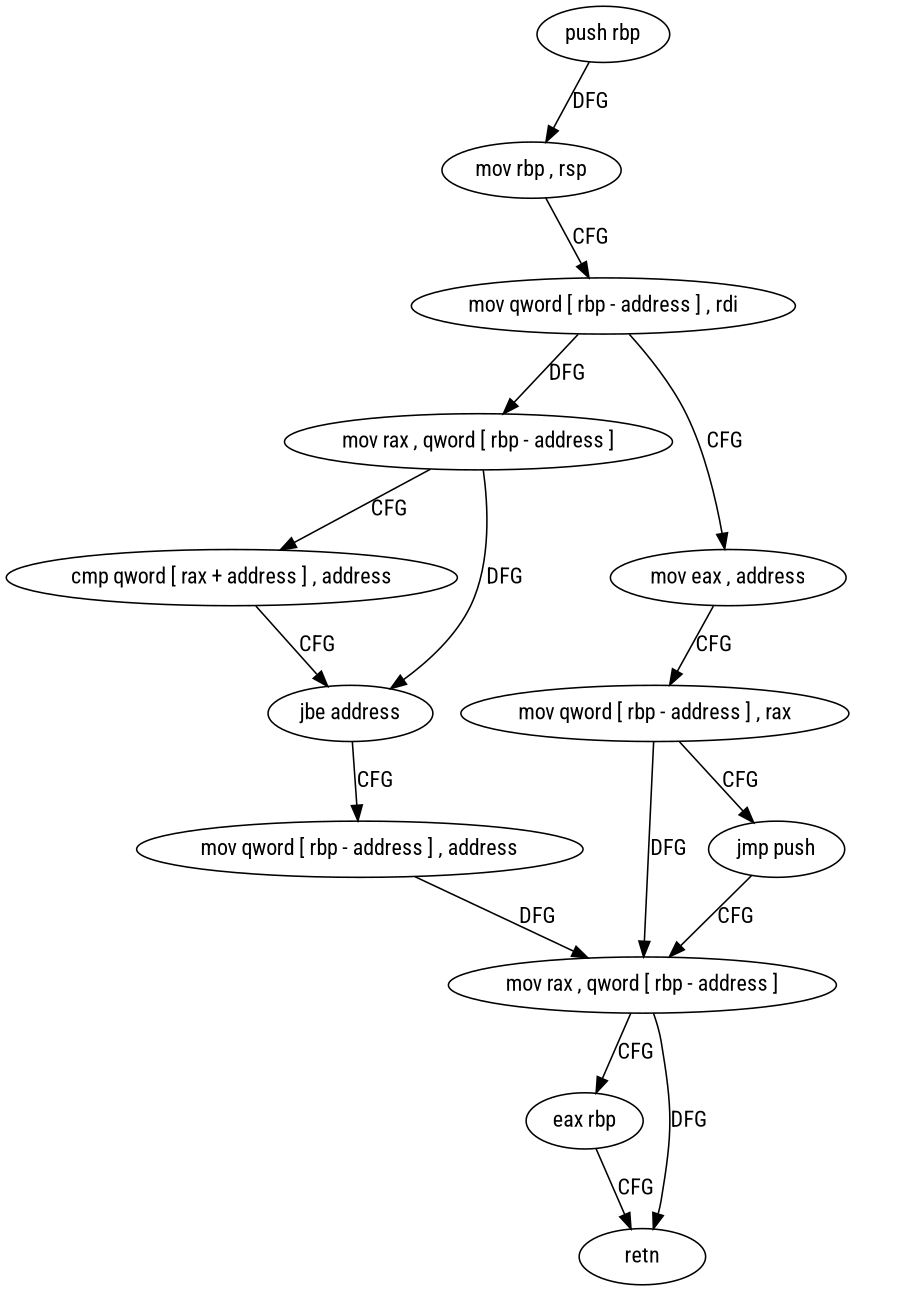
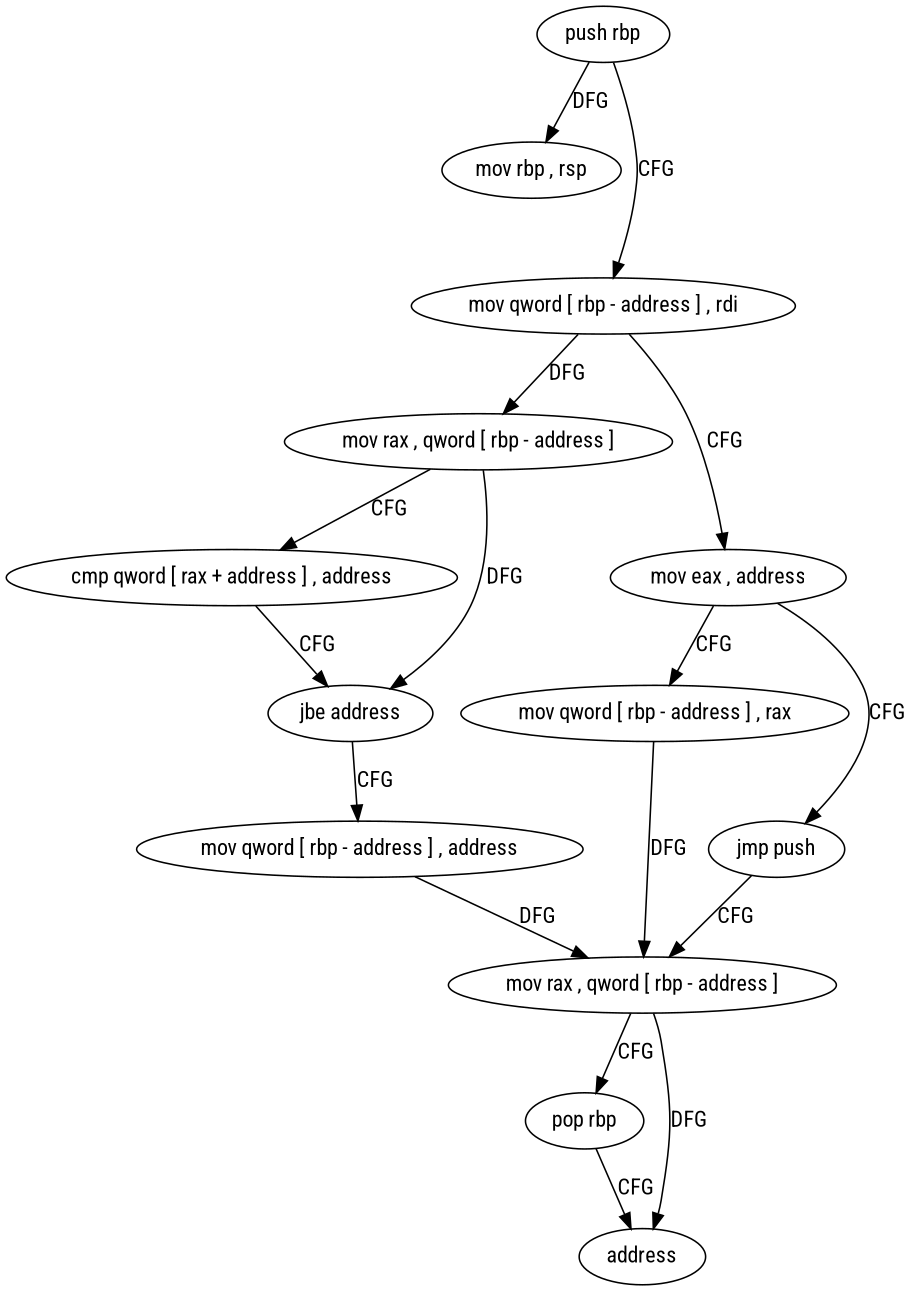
(564, 231) -> (637, 162)
(711, 776) -> (866, 696)
(585, 1121) -> (585, 1121)
(642, 1257) -> (642, 1257)
